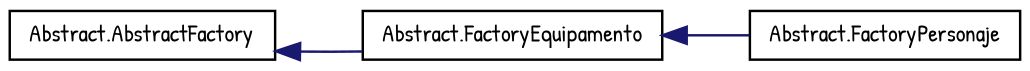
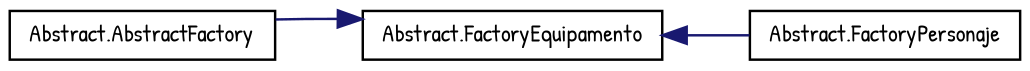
(331, 52) -> (307, 19)
